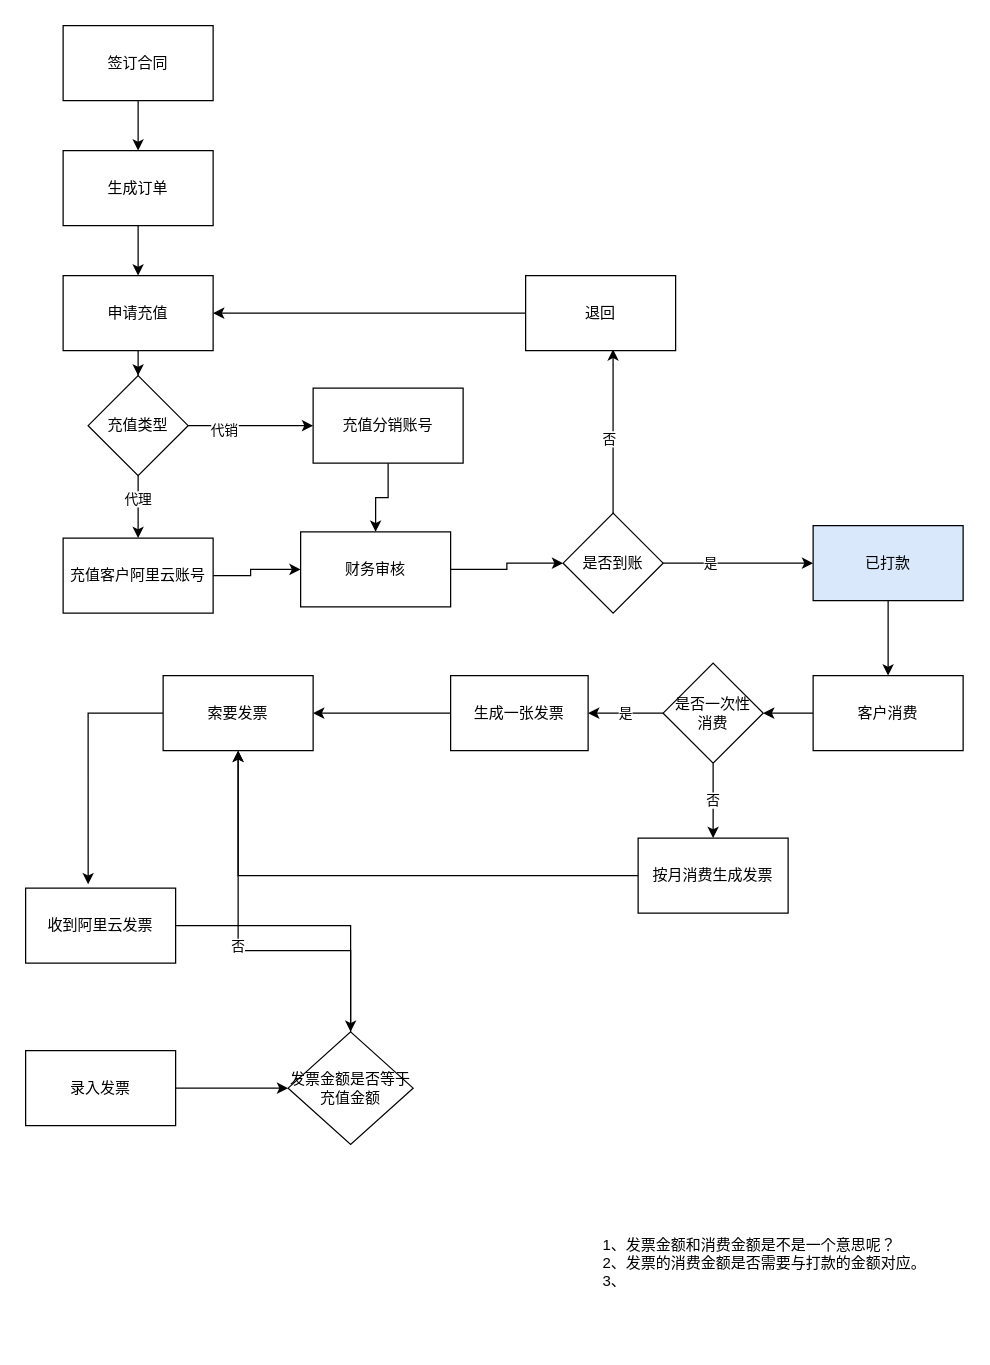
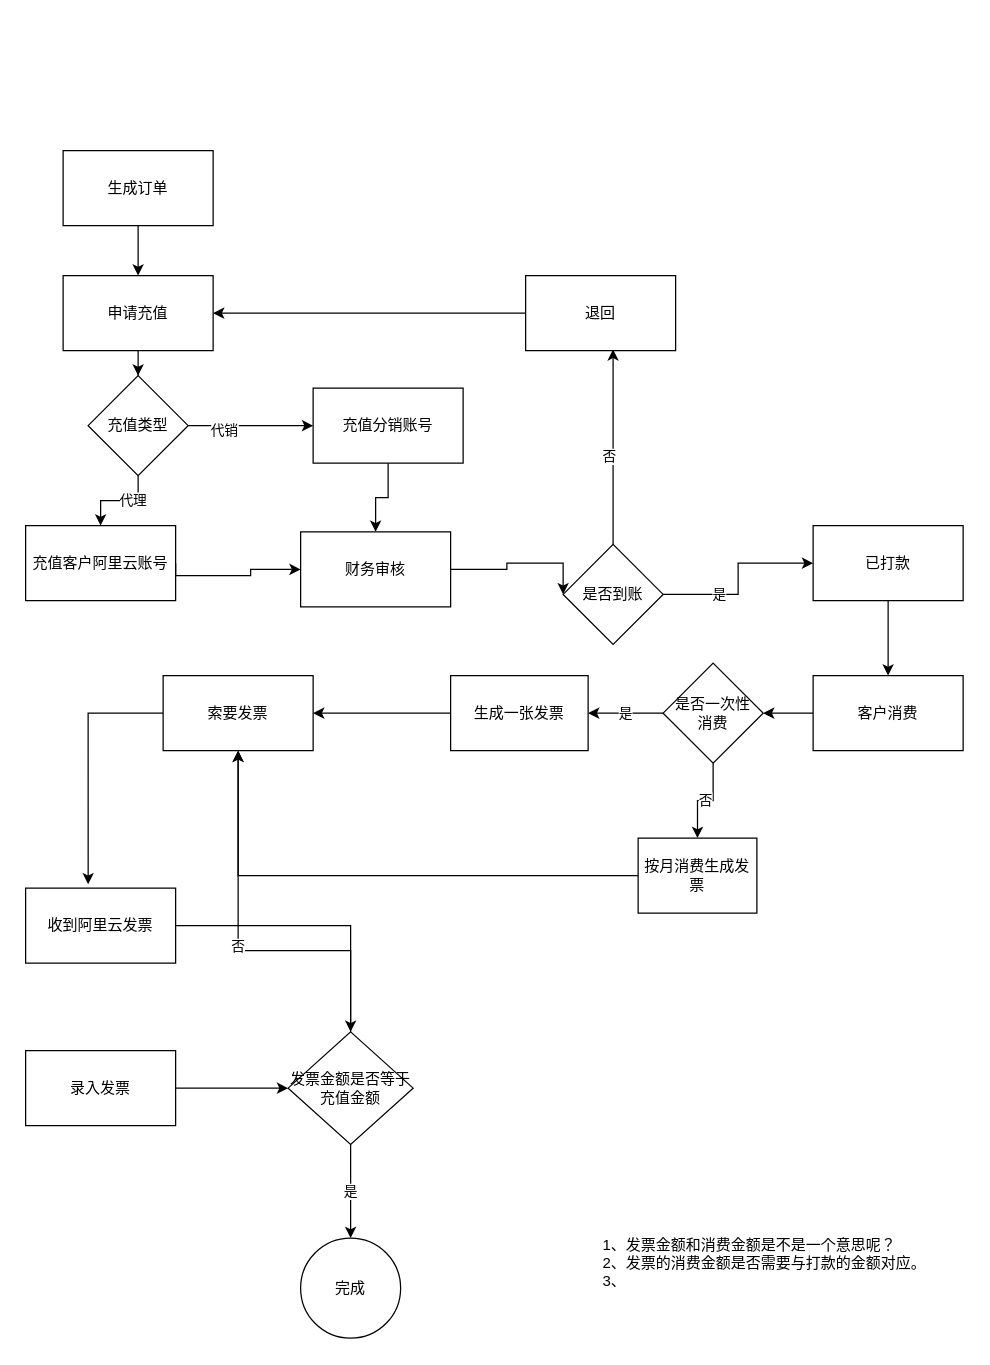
(138, 63) -> none
(138, 122) -> none
(613, 563) -> (613, 594)
(888, 563) -> (888, 563)
(138, 576) -> (101, 563)
(713, 876) -> (698, 876)
none -> (351, 1187)
none -> (351, 1288)
